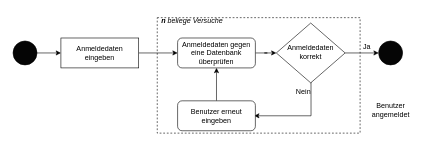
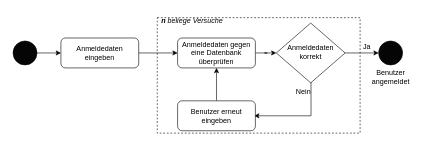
(99, 53) -> (99, 53)
(391, 110) -> (391, 77)
